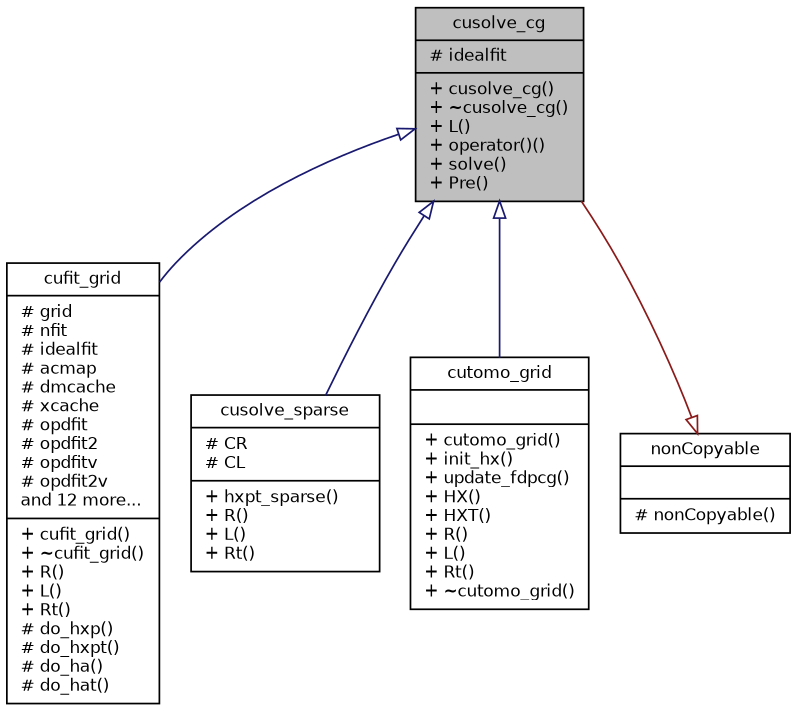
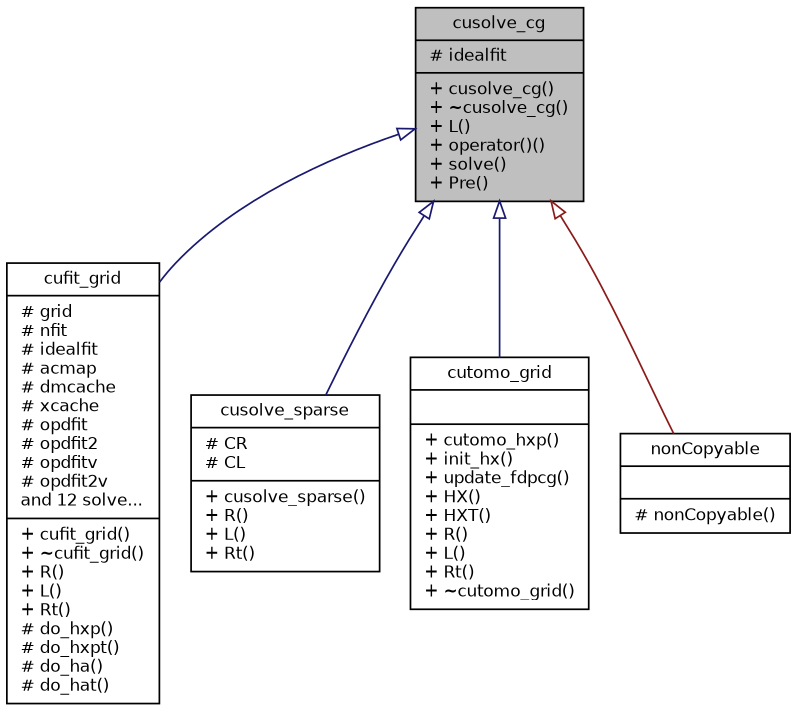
(642, 306) -> (620, 323)
(493, 440) -> (492, 440)
(273, 497) -> (285, 497)
(81, 500) -> (82, 500)
